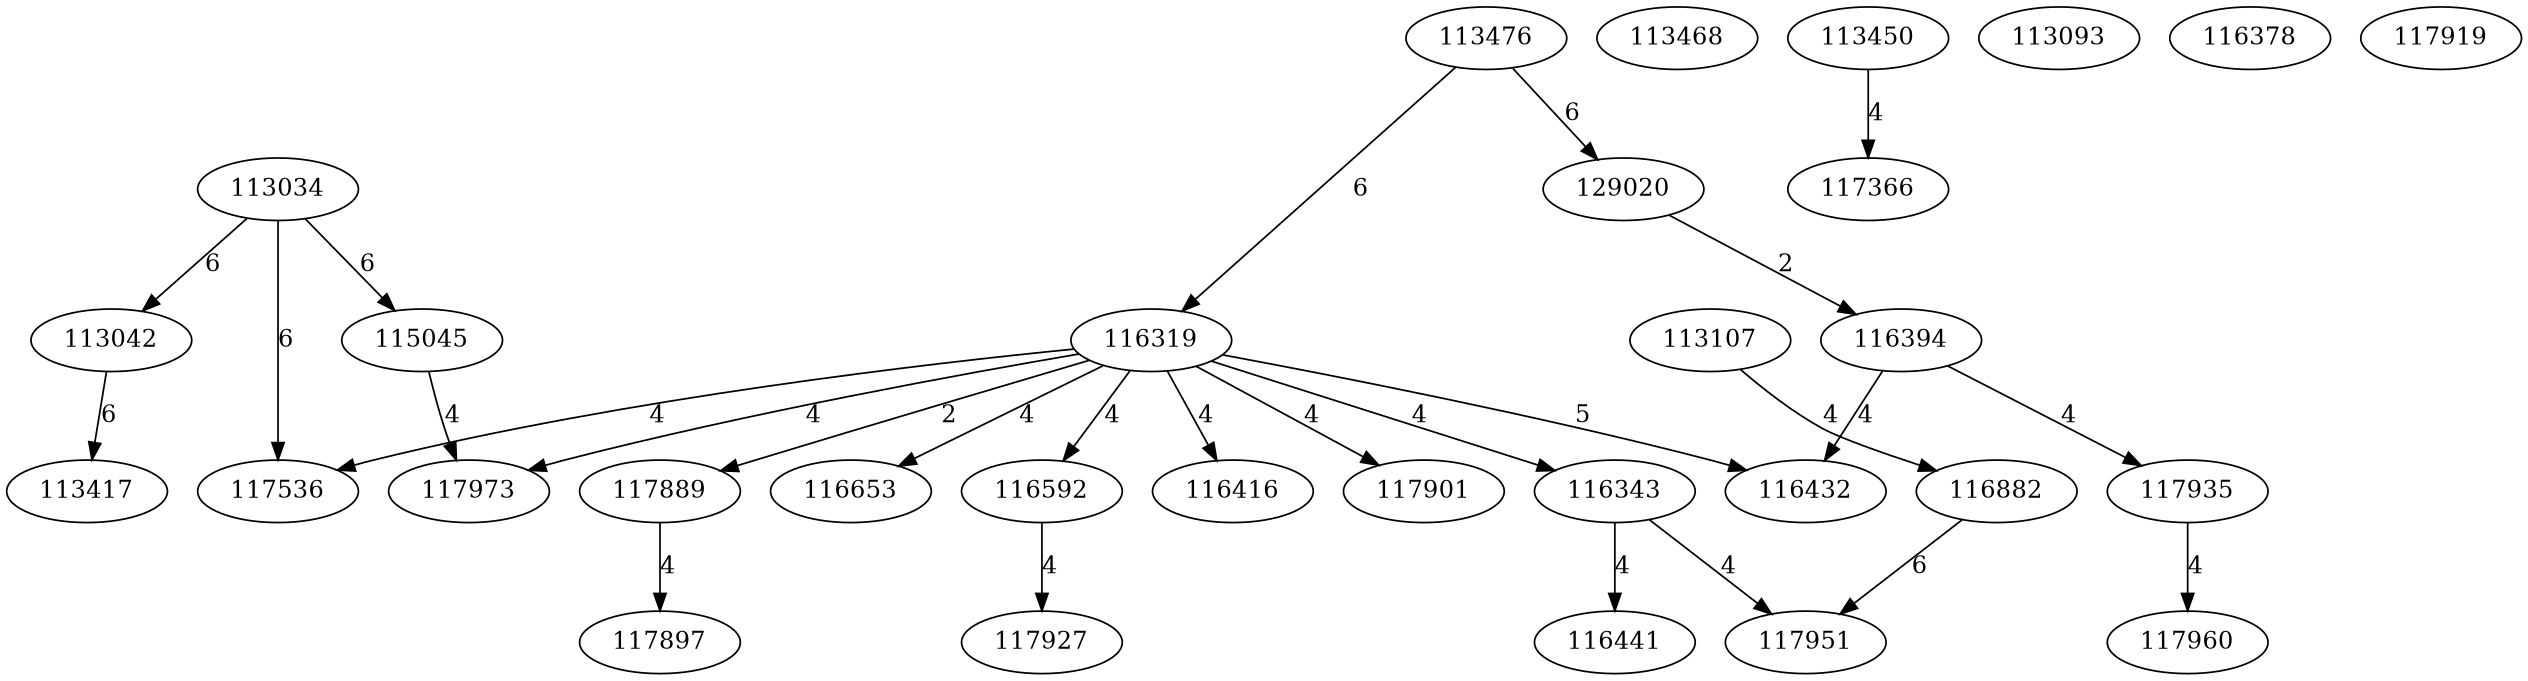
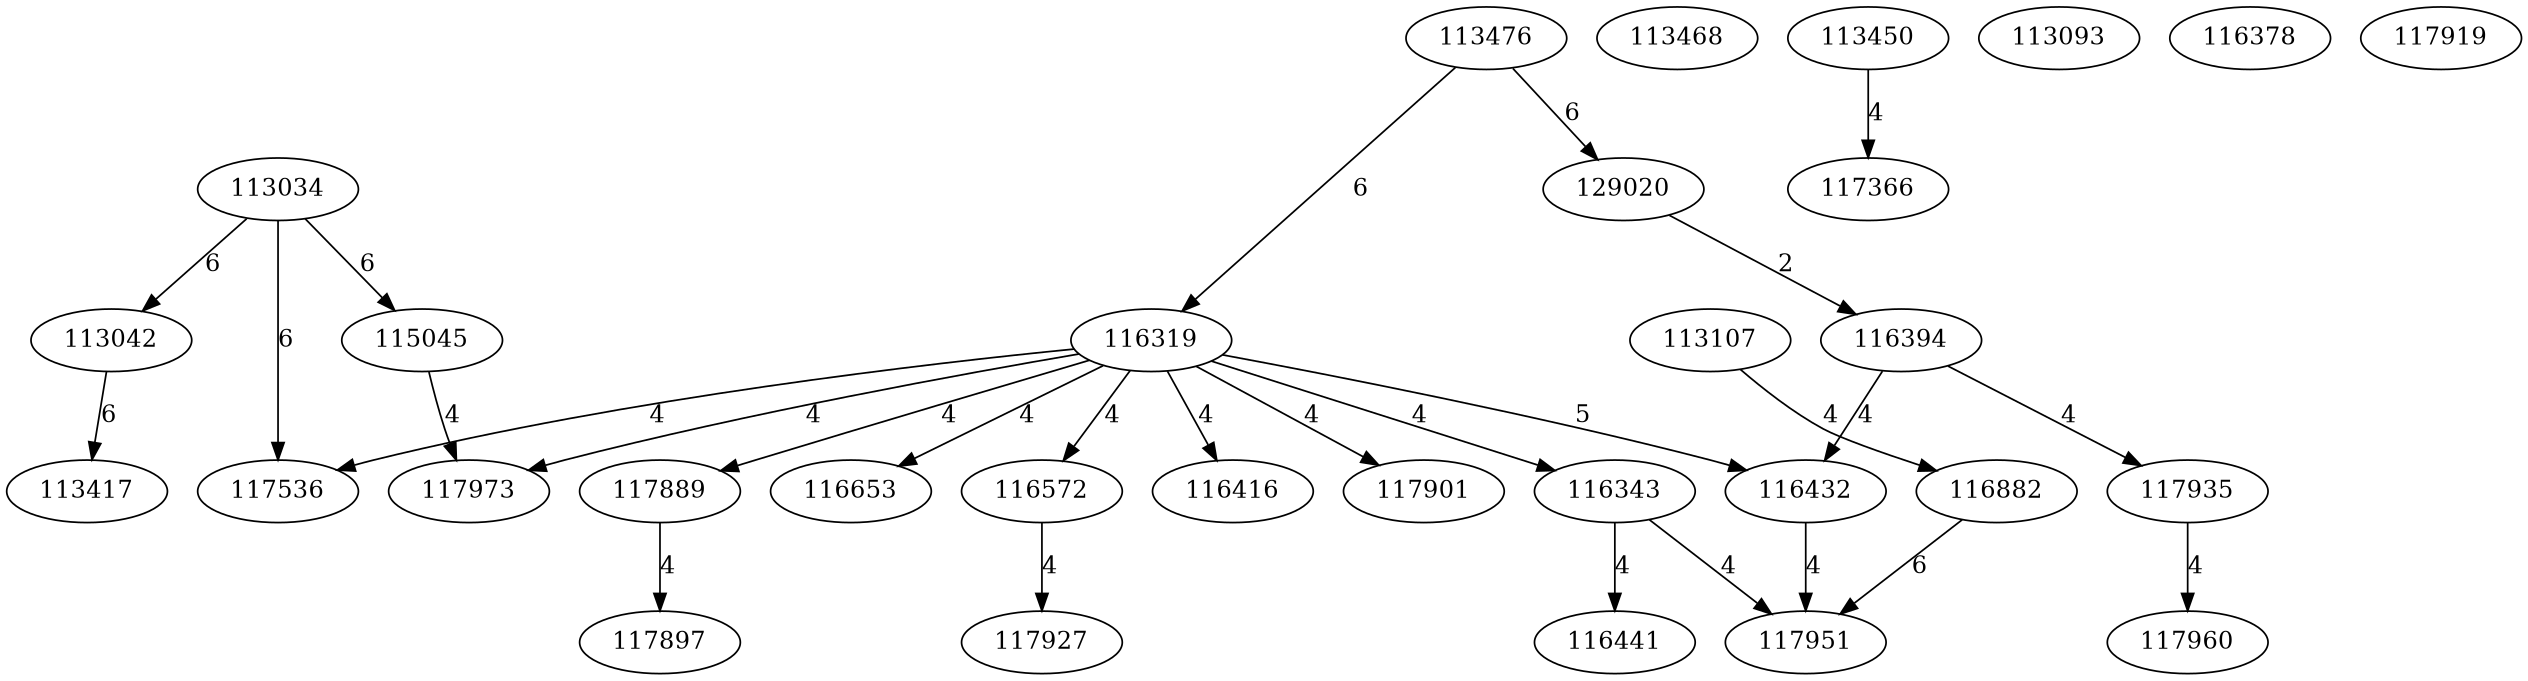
(950, 416) -> (950, 416)
(1042, 491) -> (1042, 491)
none -> (1806, 558)
